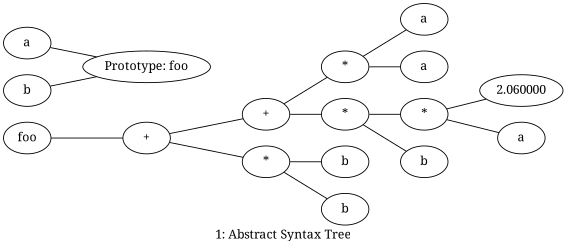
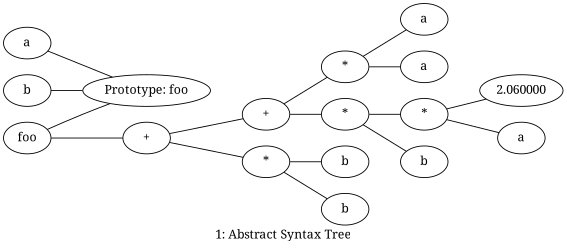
none -> (78, 116)
